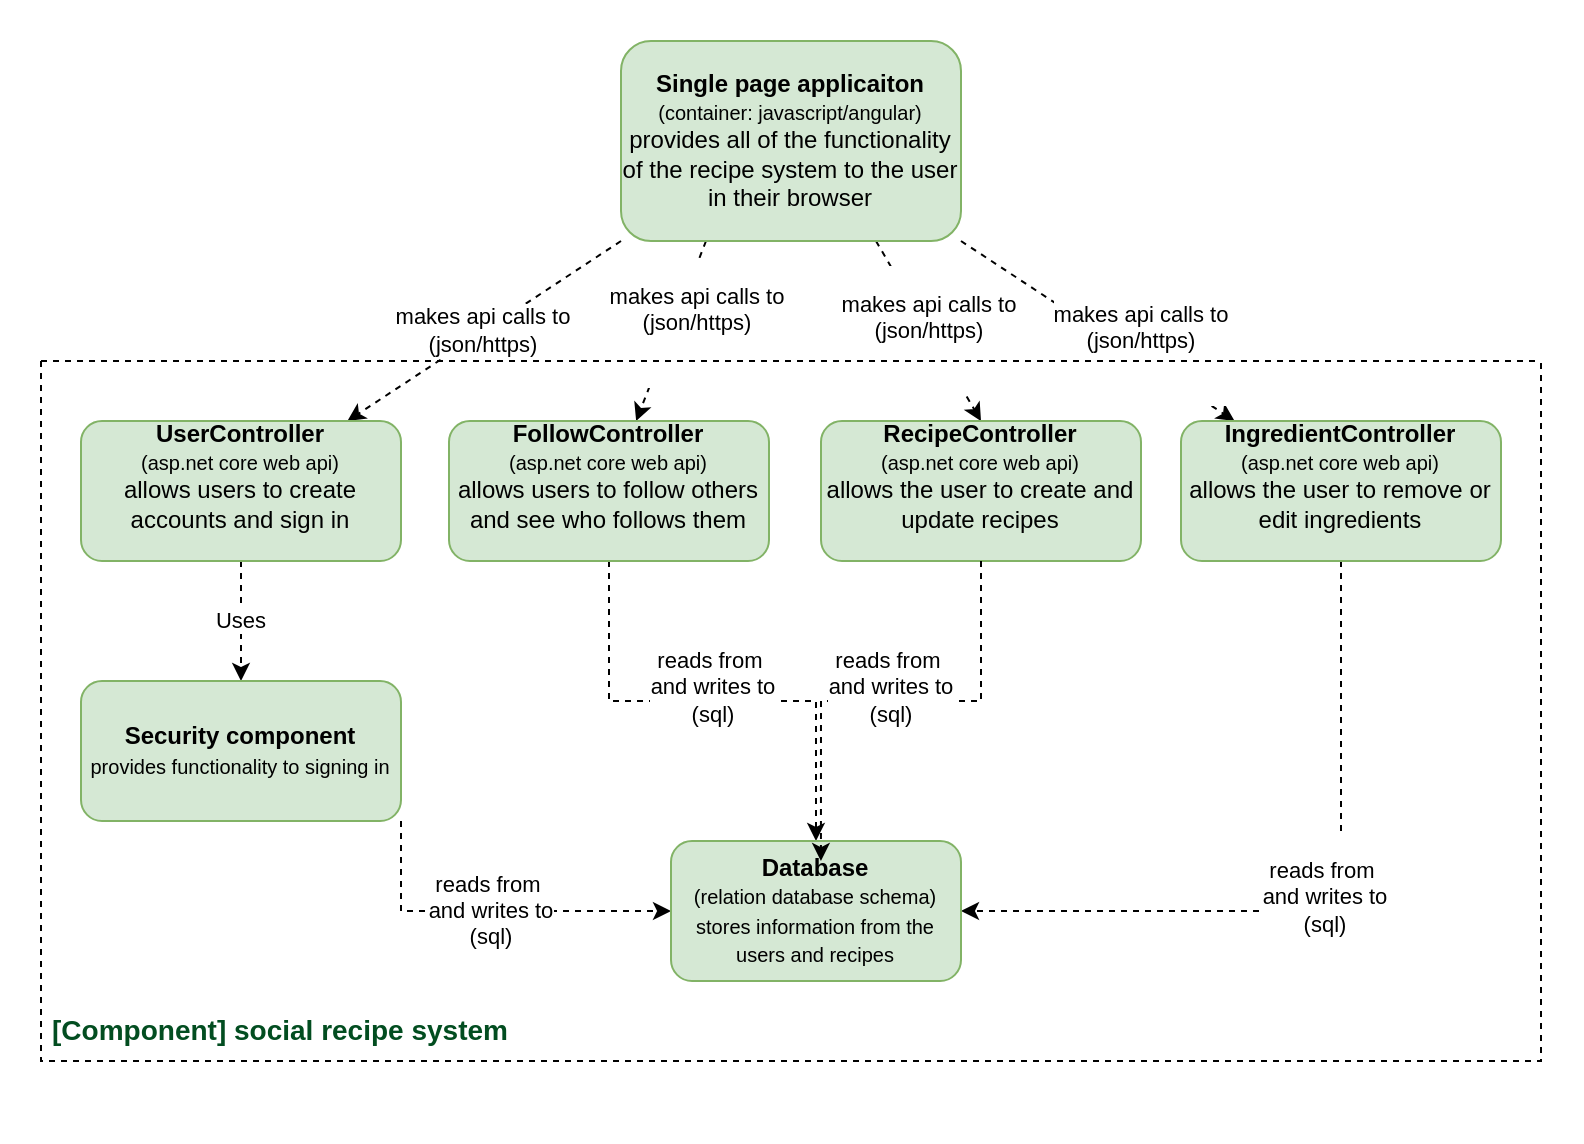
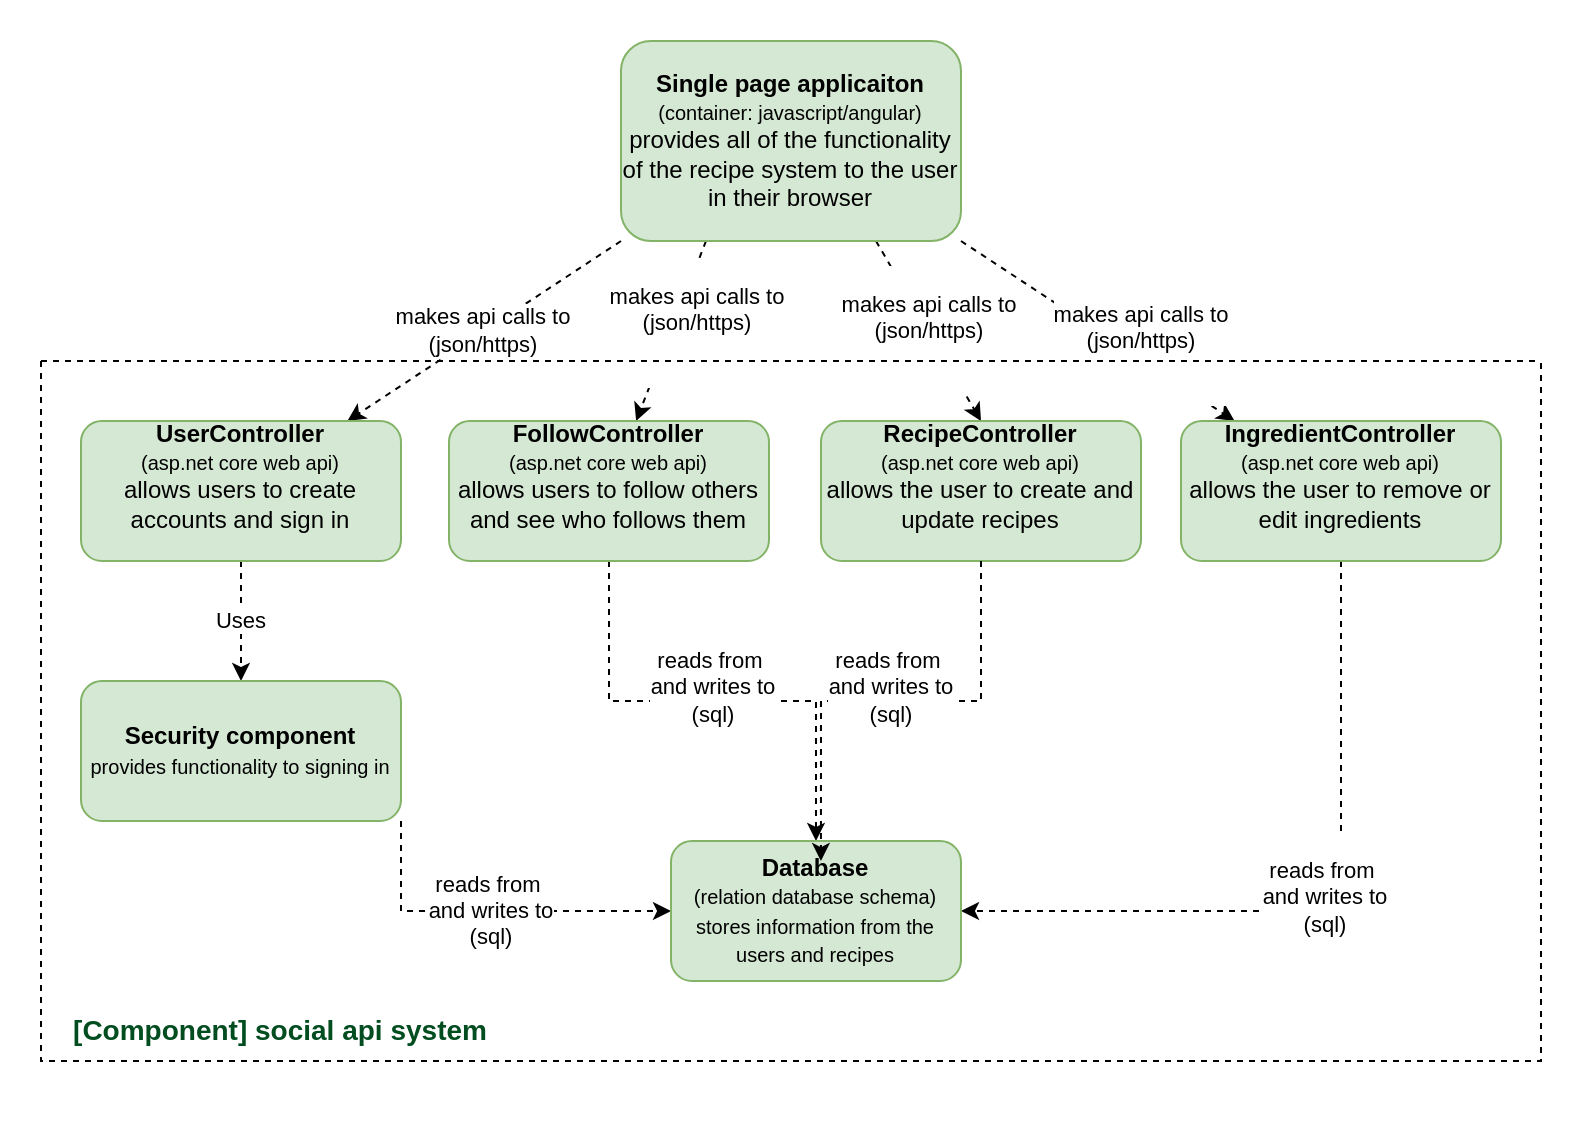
(281, 1031) -> (281, 1031)
